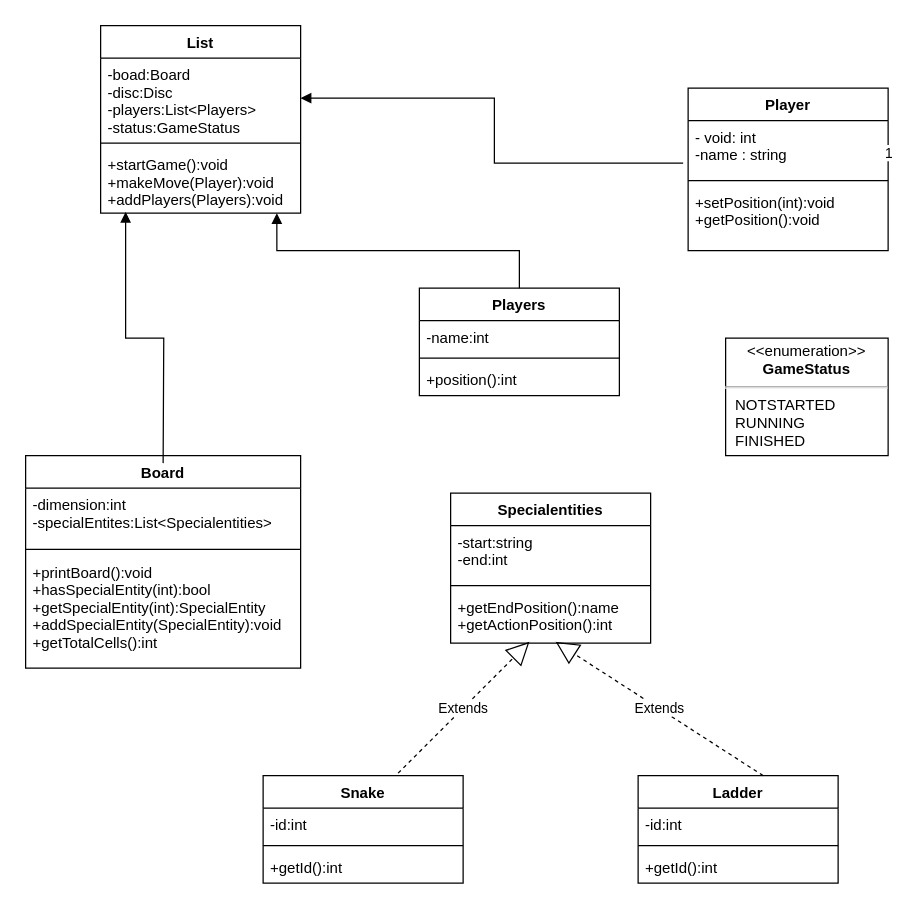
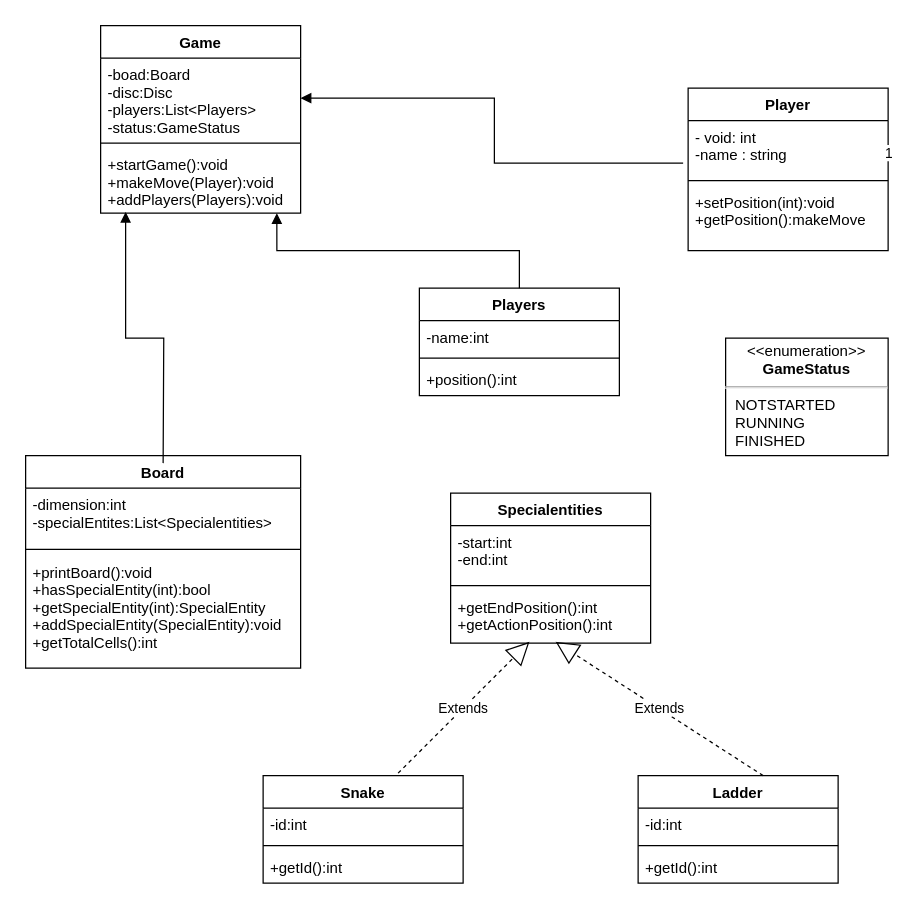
(200, 43) -> (200, 43)
(778, 203) -> (778, 203)
(508, 543) -> (496, 543)
(544, 608) -> (538, 608)
